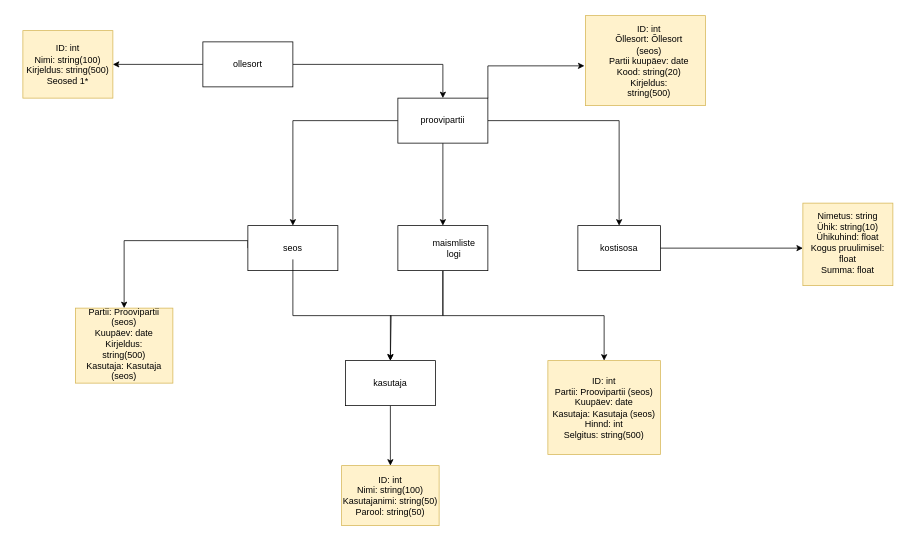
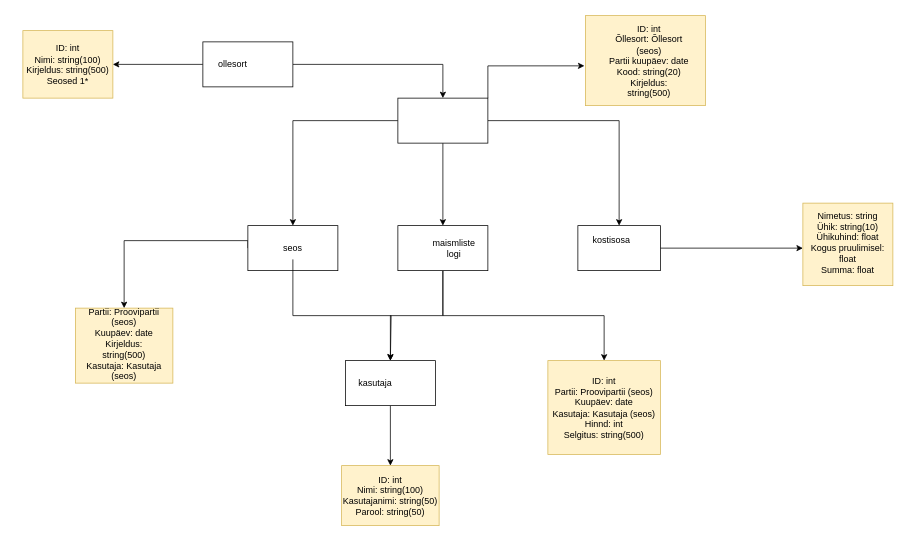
(248, 64) -> (233, 64)
(443, 120) -> none
(619, 248) -> (612, 240)
(390, 383) -> (375, 383)
